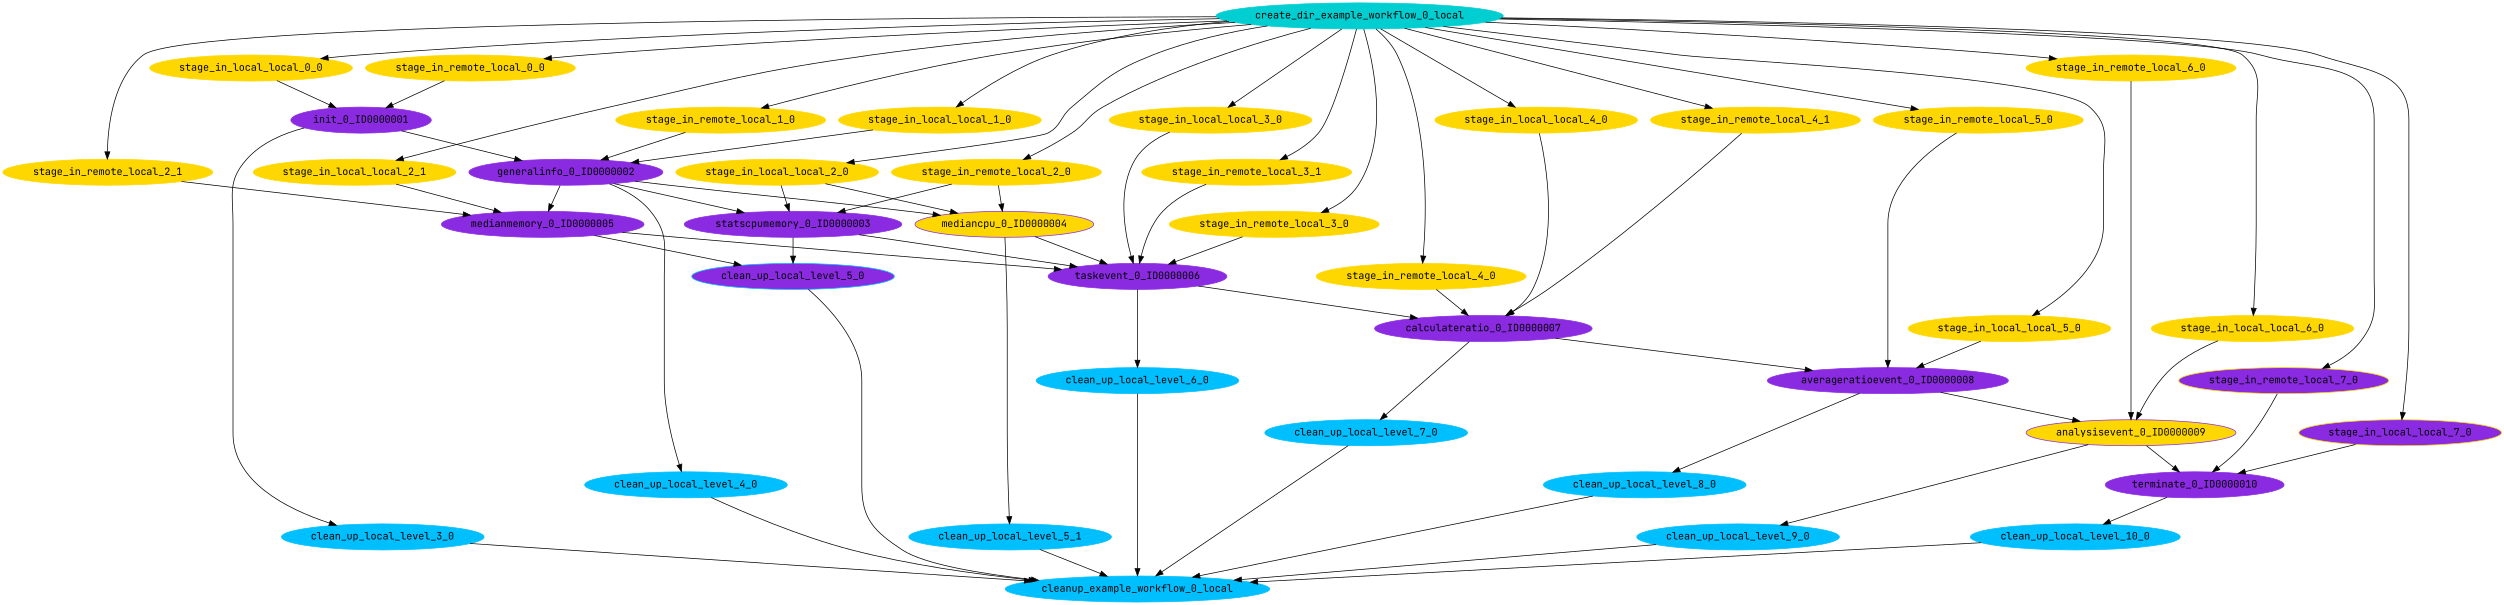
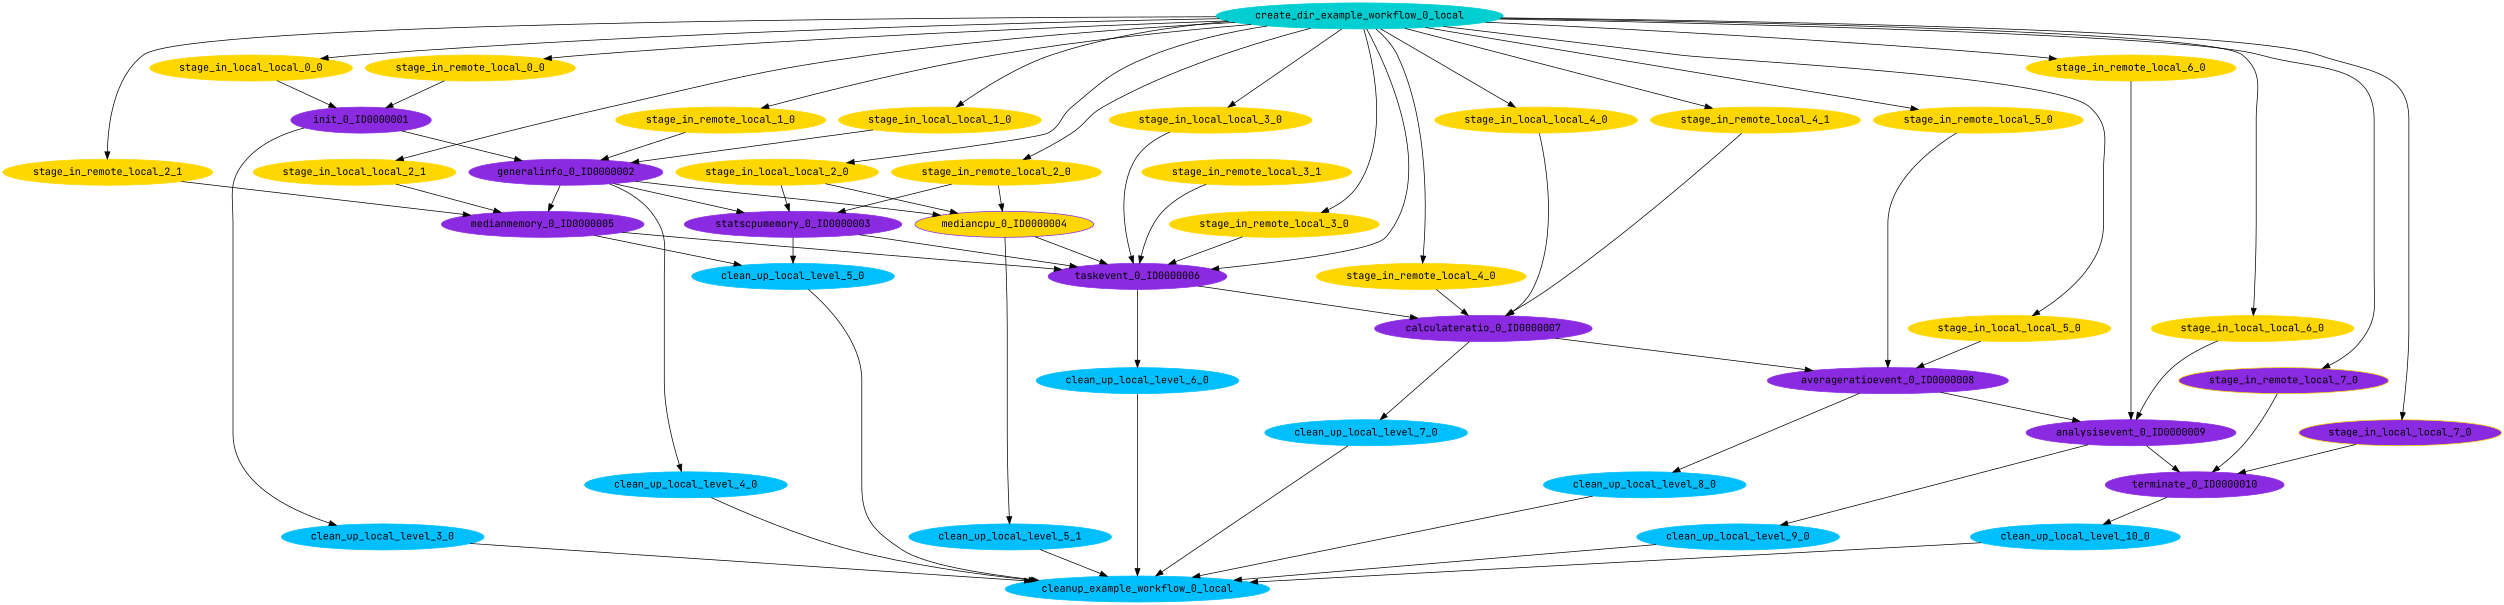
(1334, 101) -> (1399, 216)
(793, 276) -> (793, 276)
(2131, 433) -> (2131, 433)
